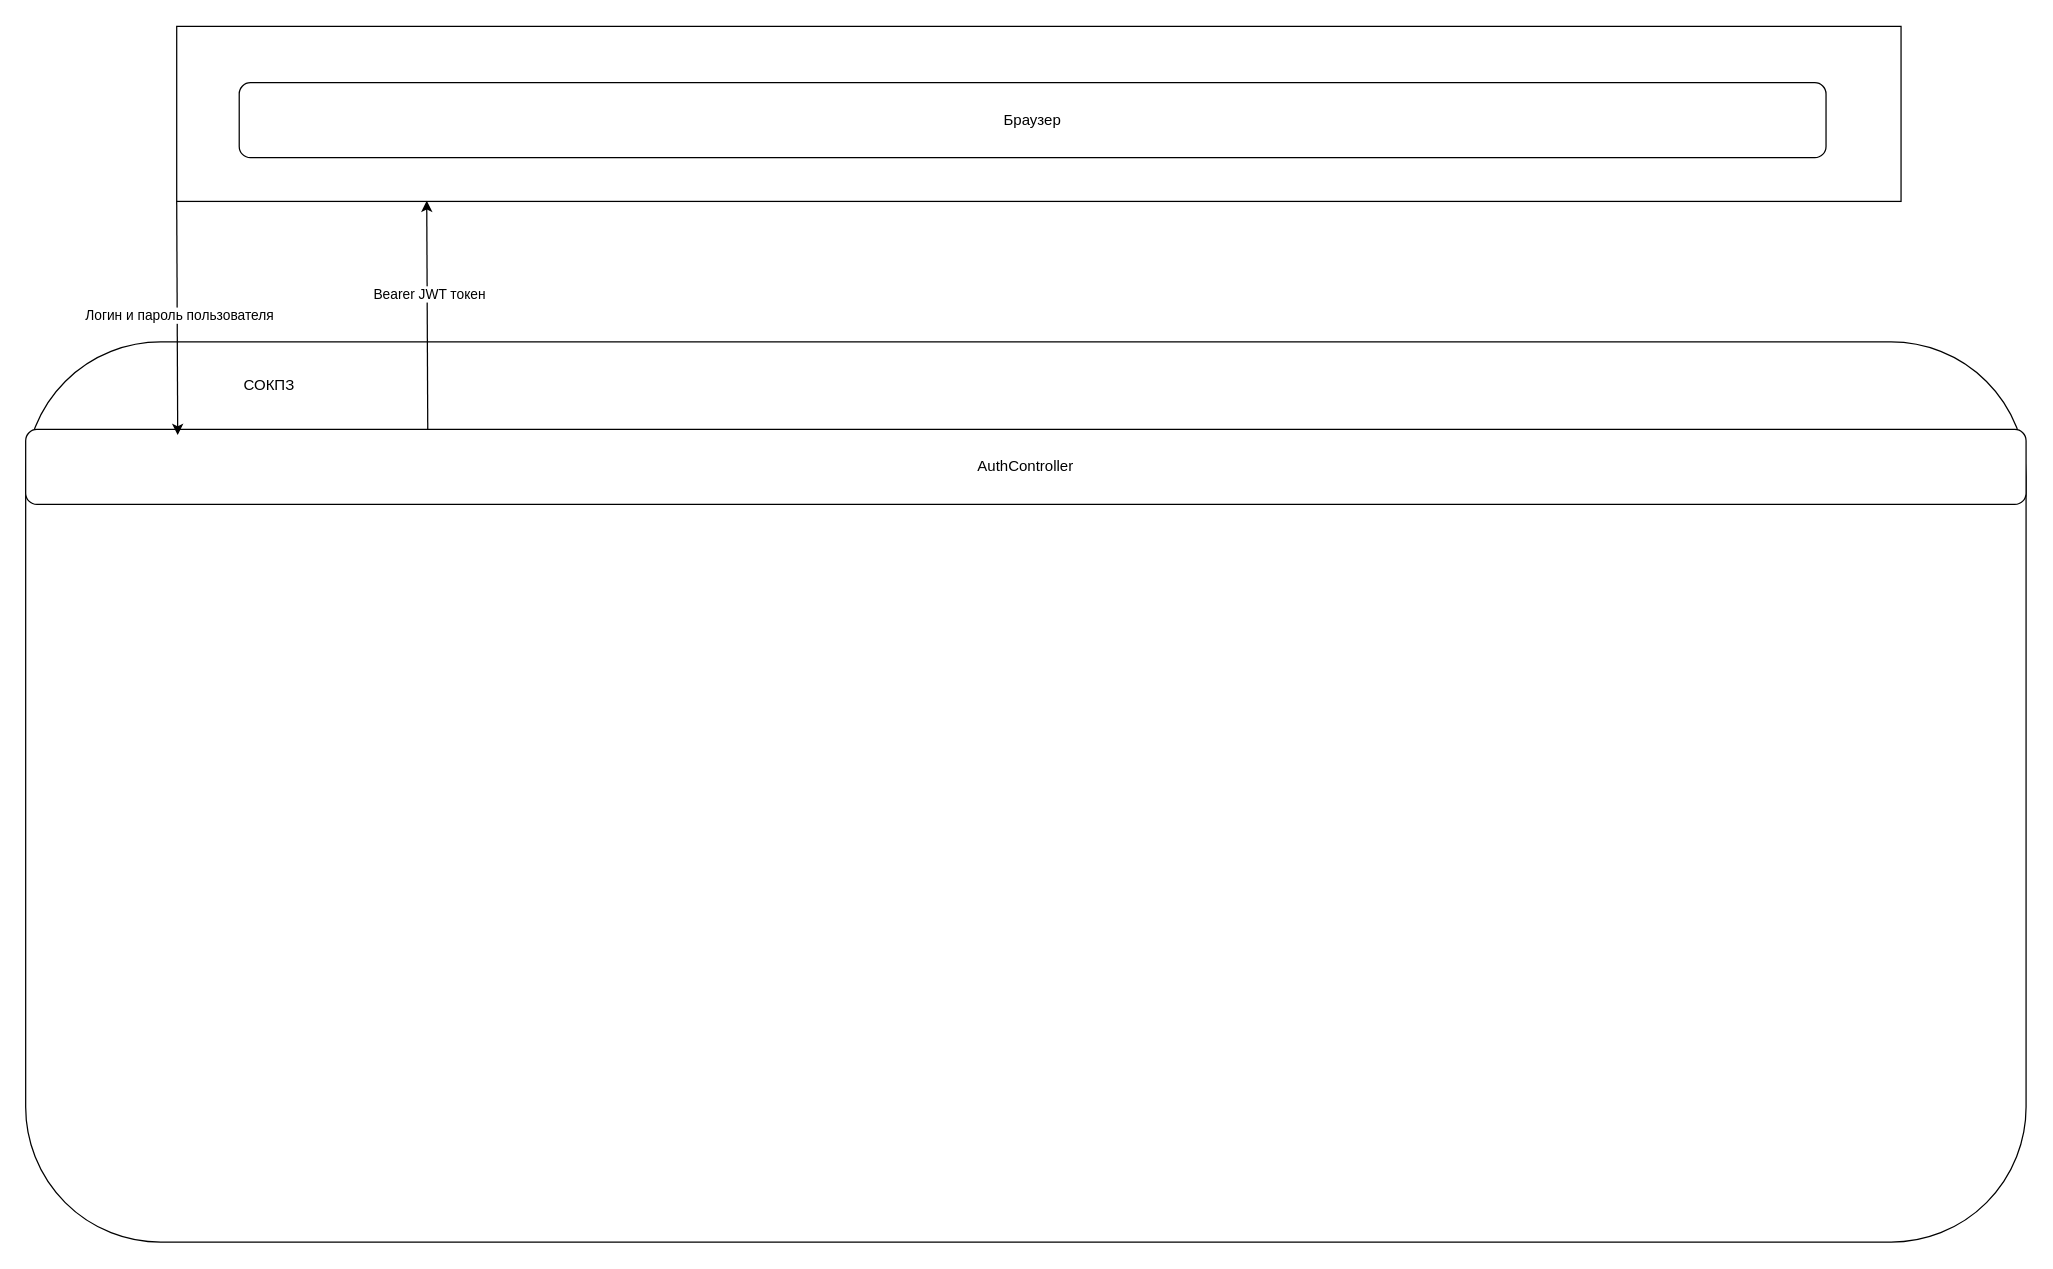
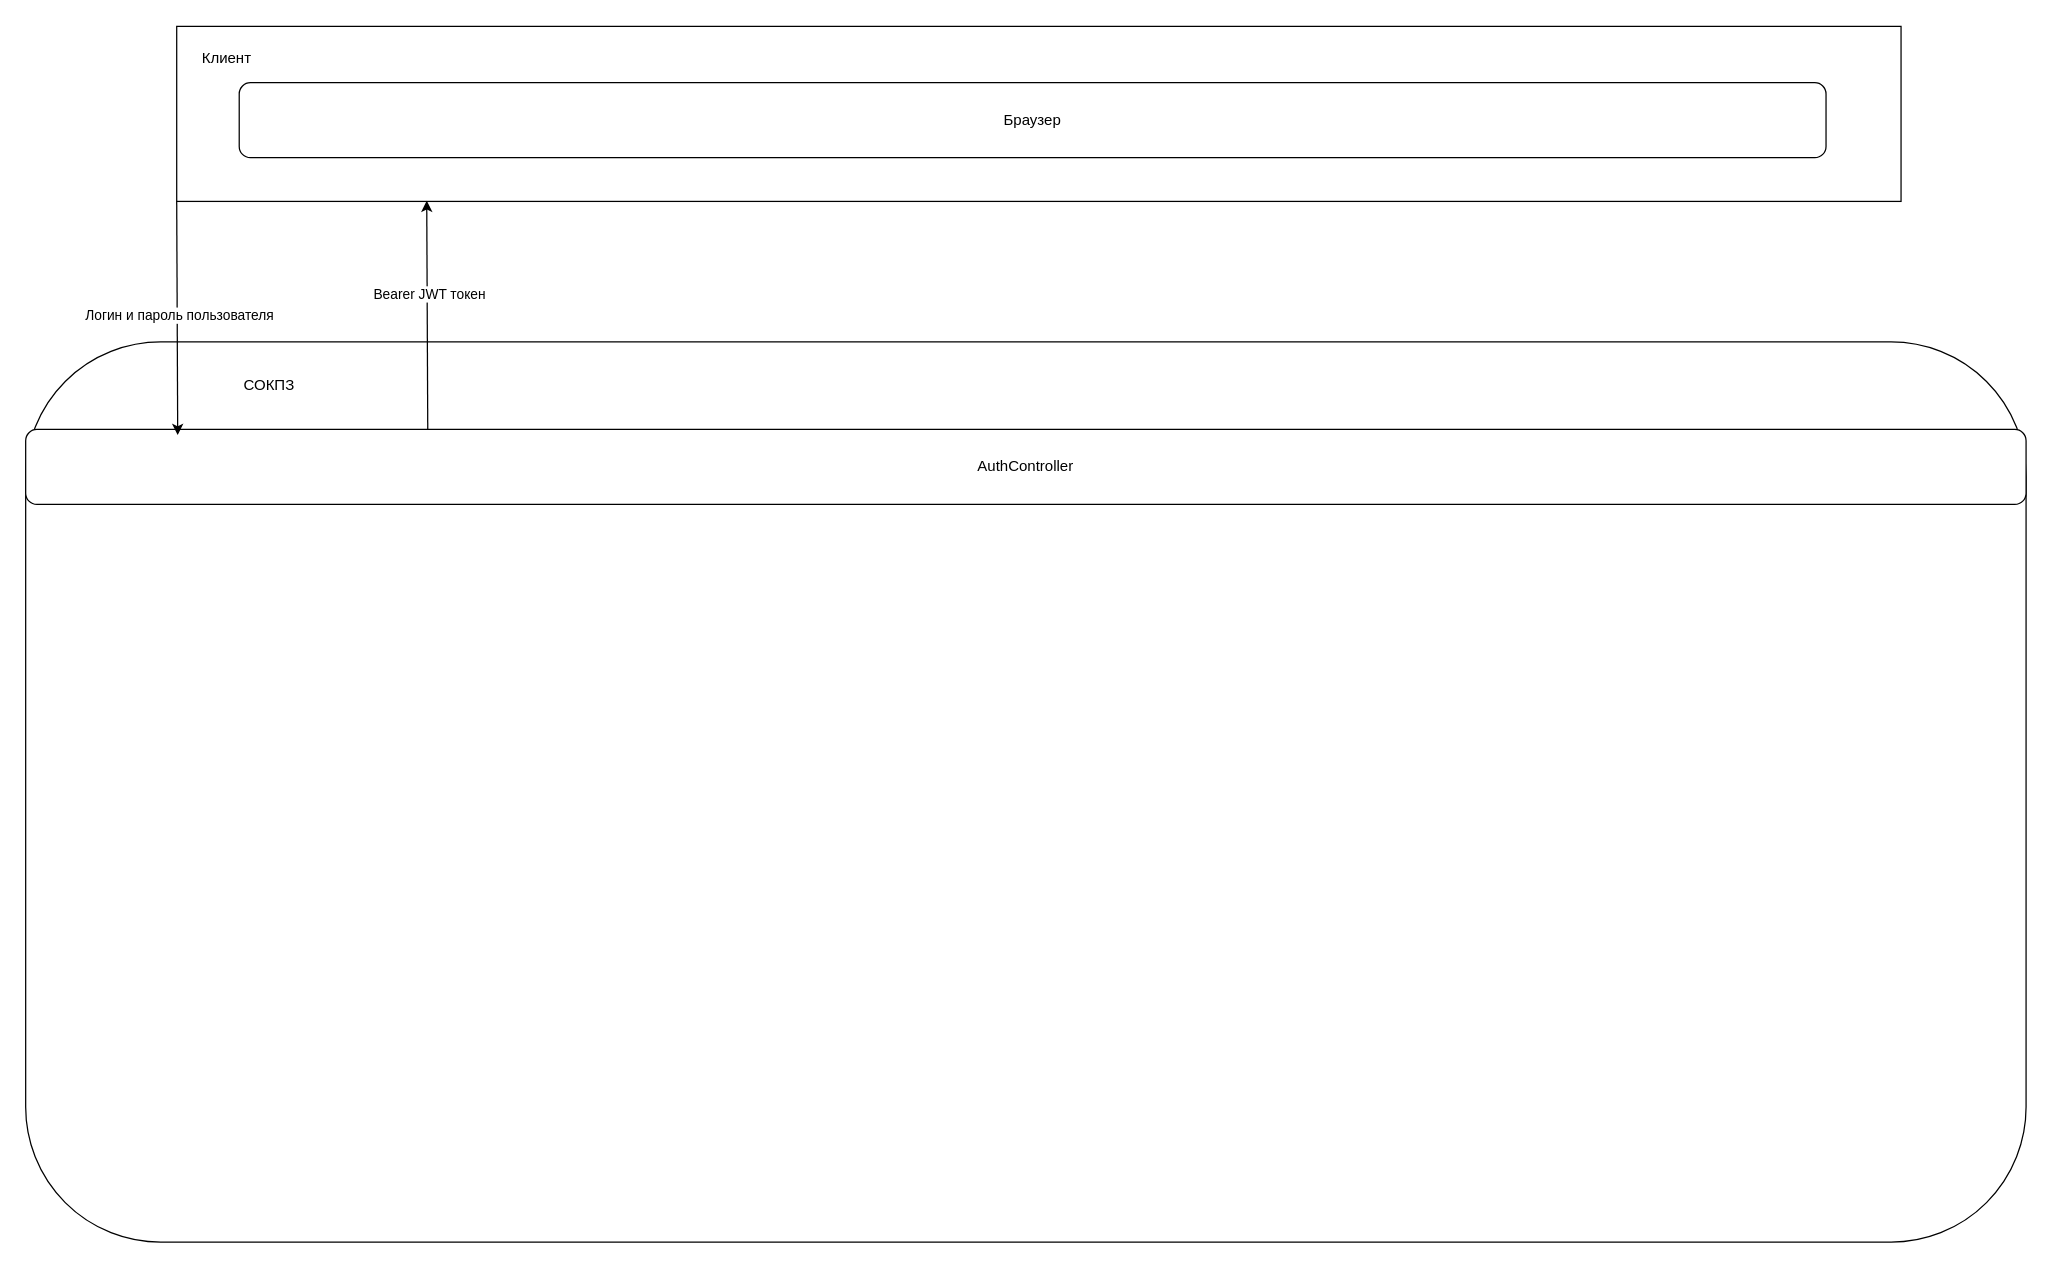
none -> (227, 58)
